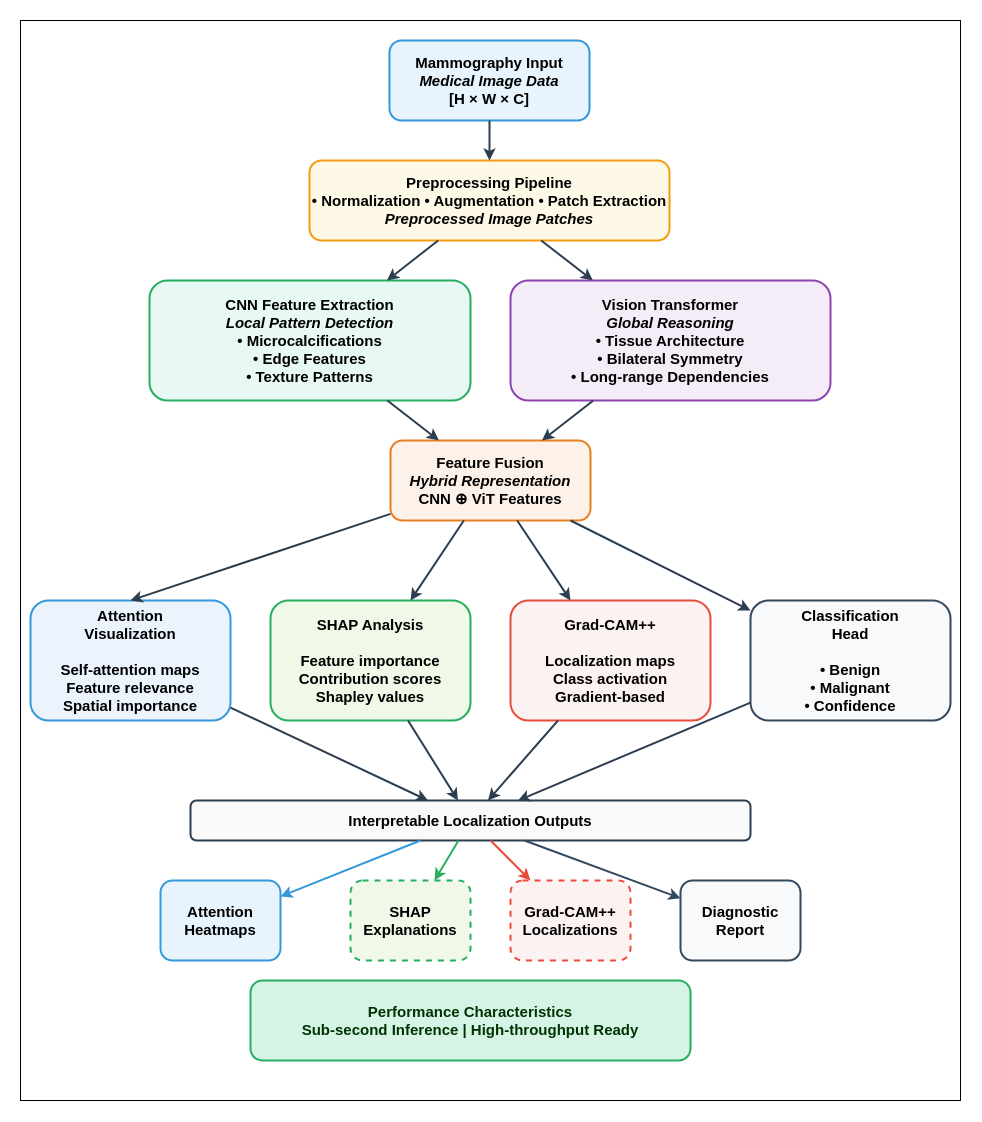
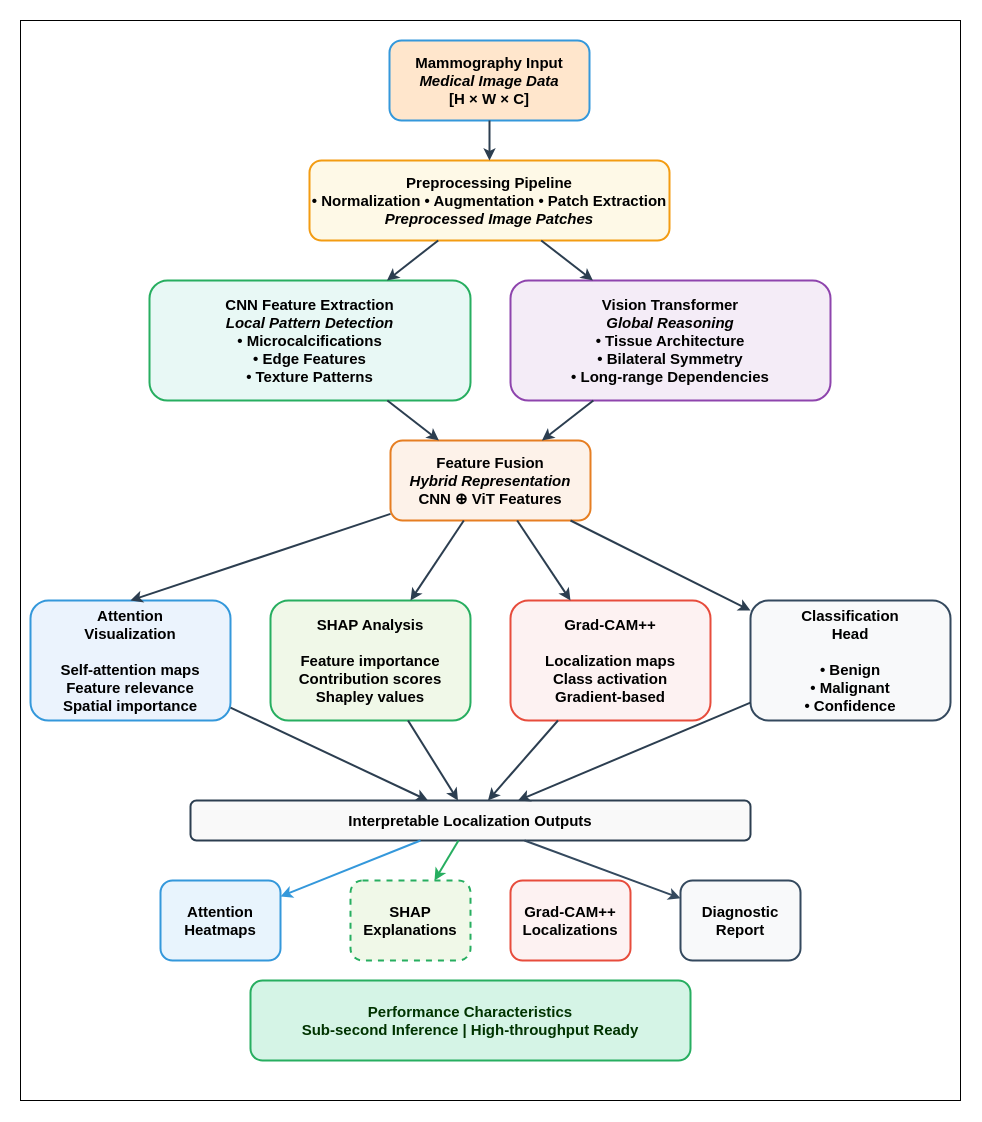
(490, 81) -> (490, 81)
(508, 858) -> none
(571, 921) -> (571, 921)
